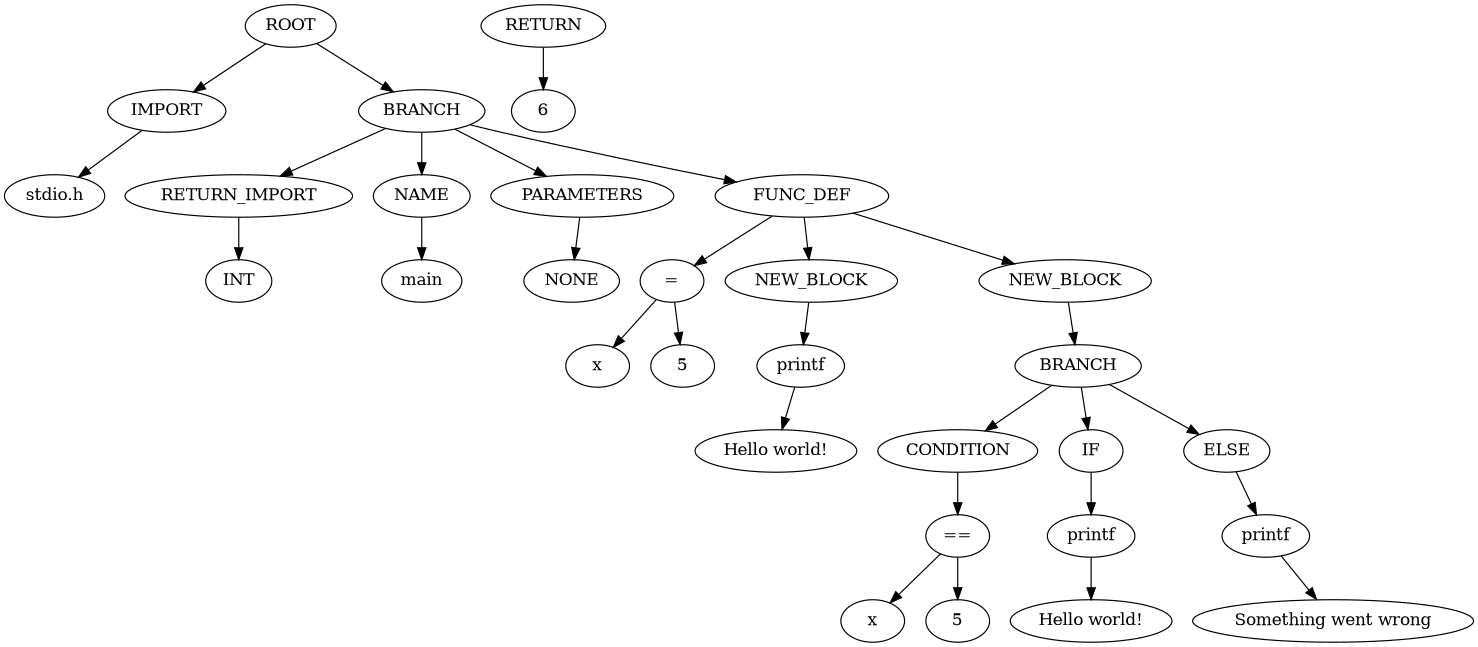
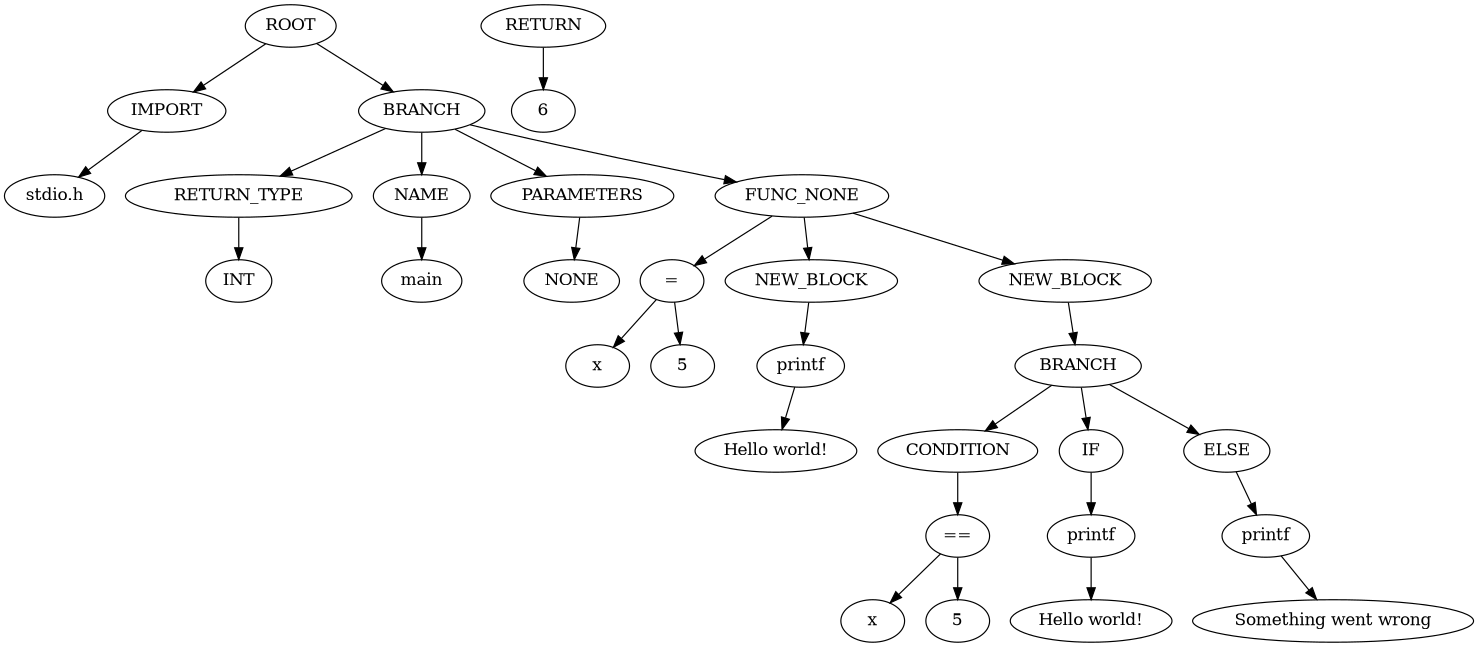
(239, 196) -> (239, 196)
(802, 196) -> (802, 196)
